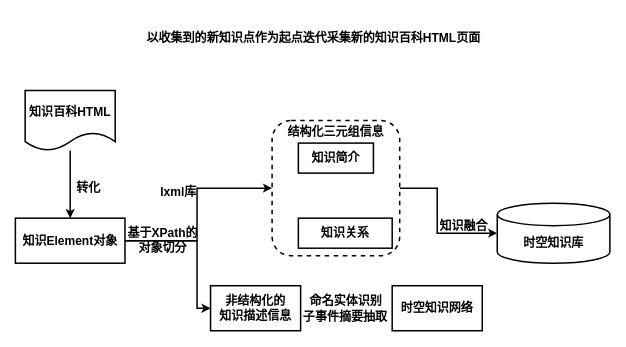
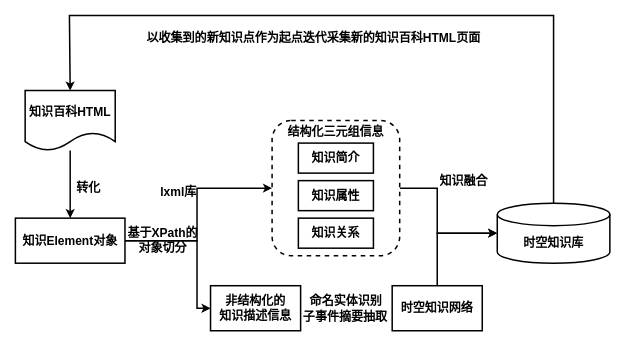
none -> (371, 15)
none -> (336, 195)
(463, 225) -> (463, 180)
(345, 233) -> (336, 233)
none -> (437, 260)
